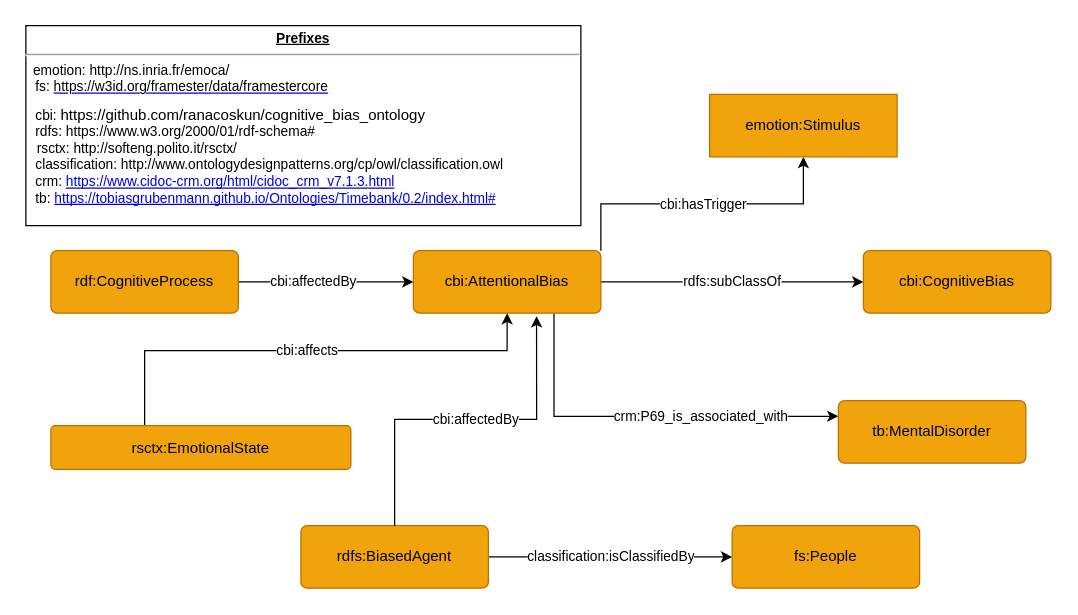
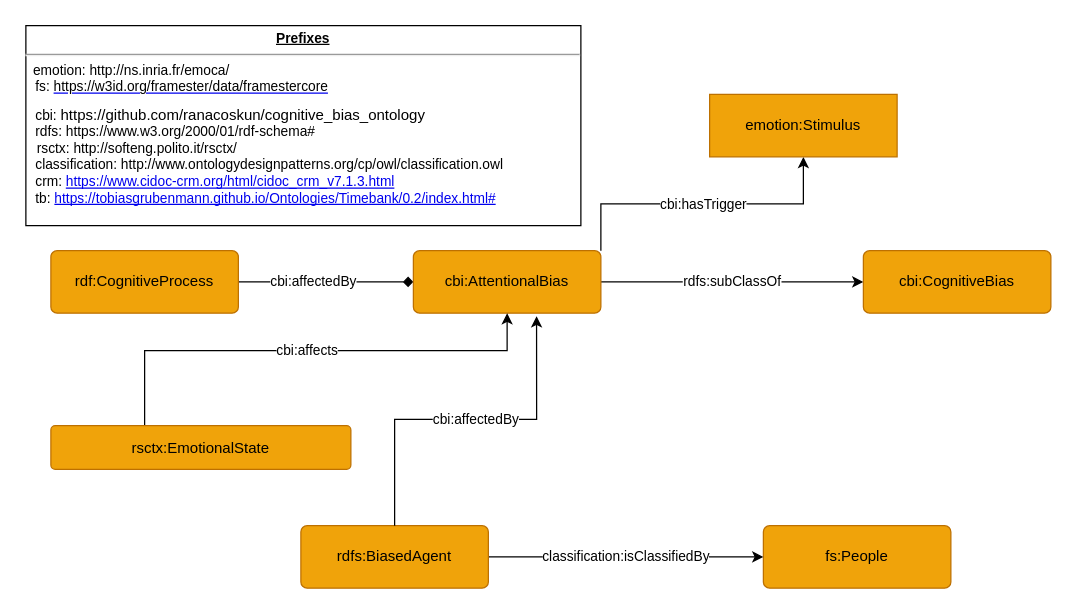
(403, 282) -> (402, 282)
(640, 416) -> none
(932, 432) -> none
(826, 557) -> (857, 557)
